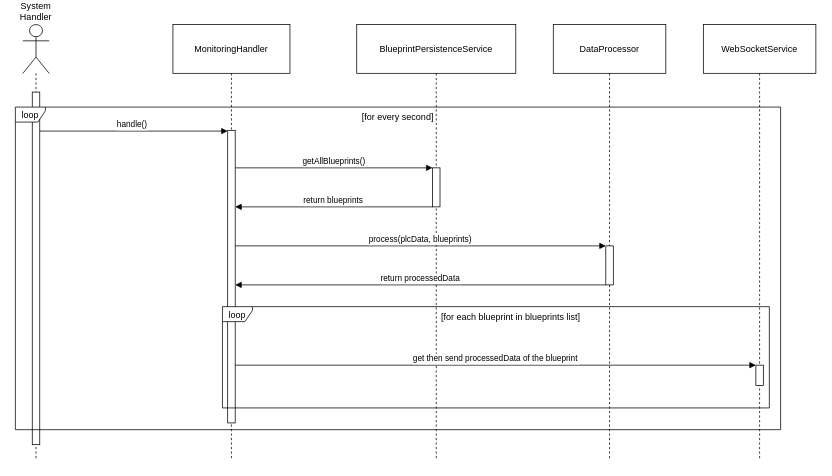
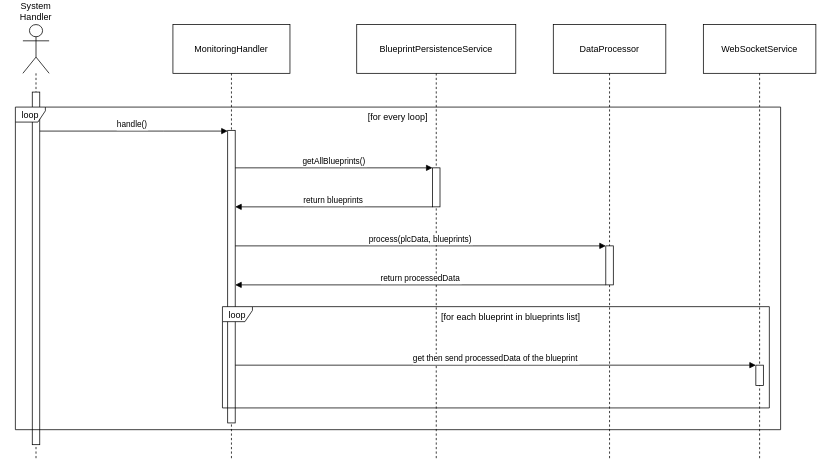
(398, 117) -> (398, 117)
